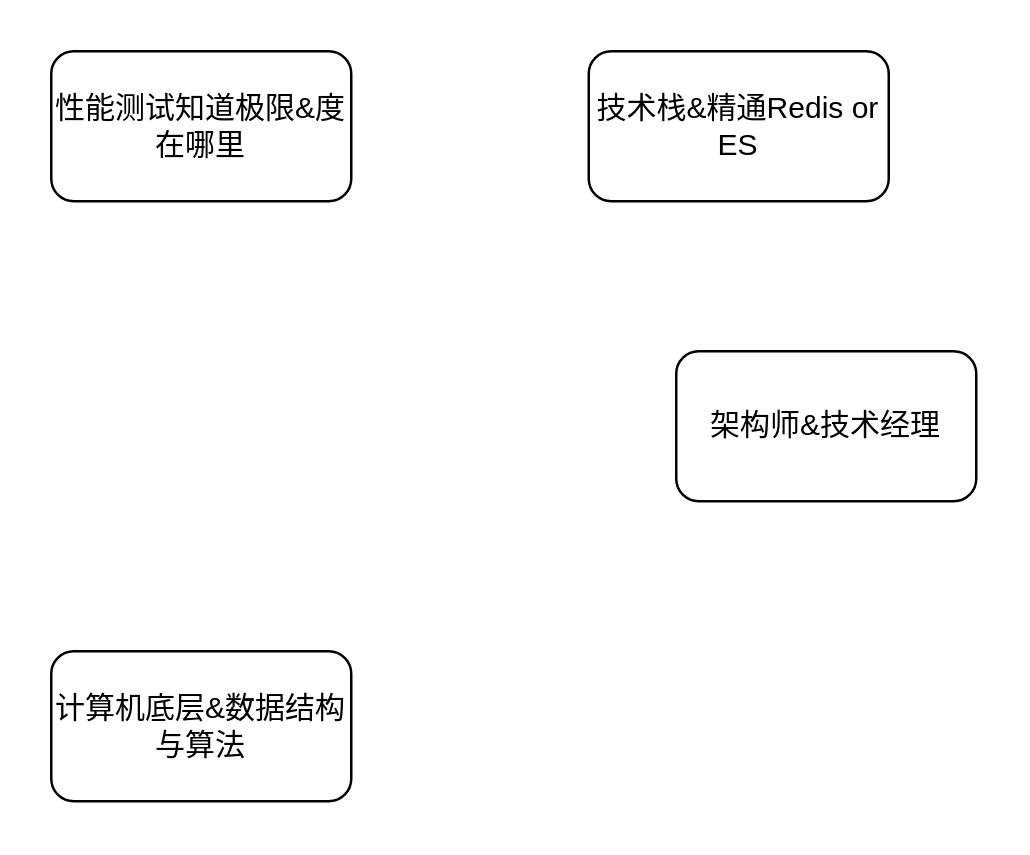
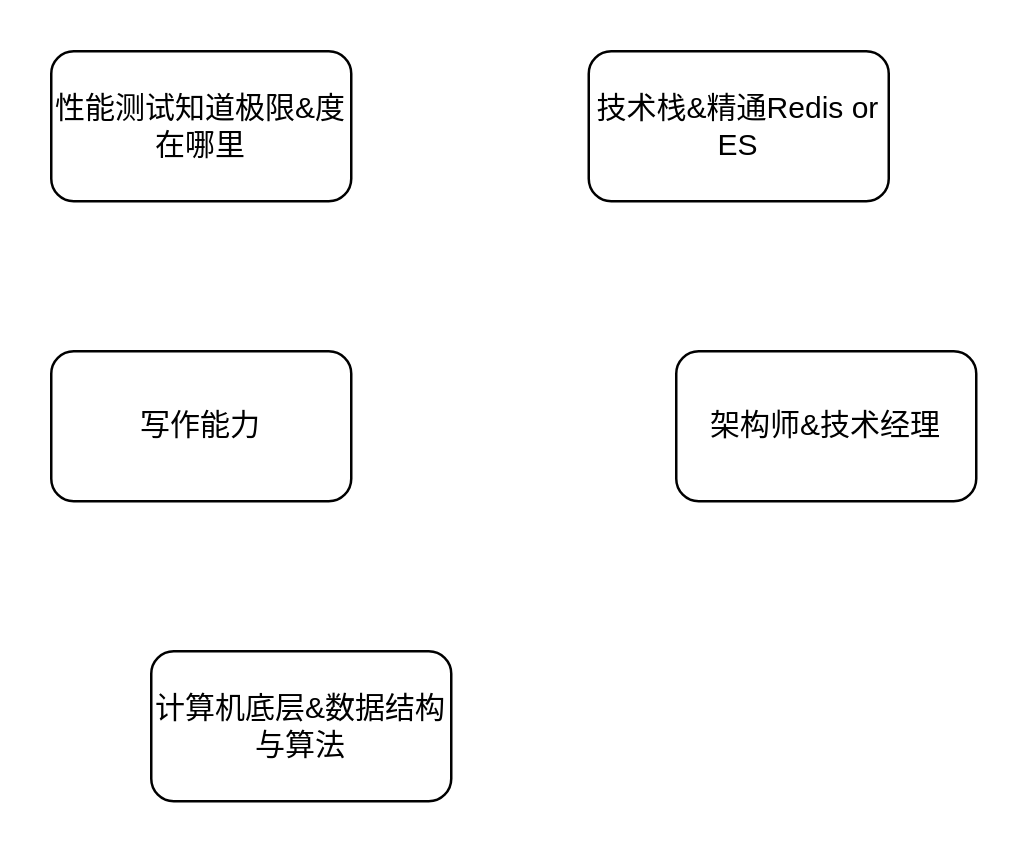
none -> (201, 426)
(201, 726) -> (301, 726)
